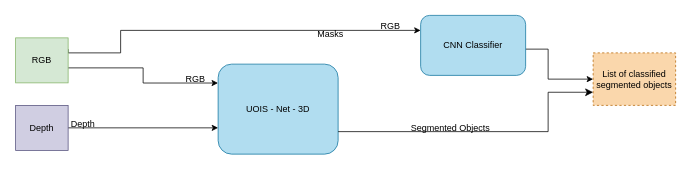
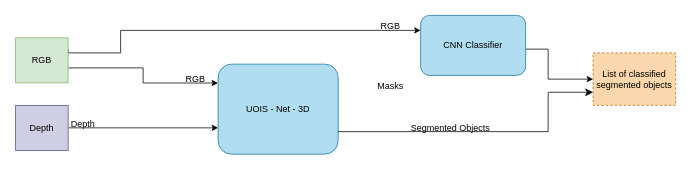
(330, 34) -> (390, 87)
